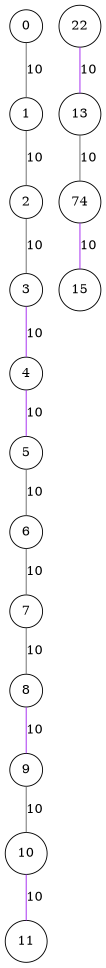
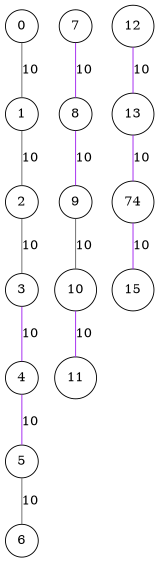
(80, 26) -> (133, 26)
(80, 158) -> (133, 158)
(26, 572) -> none
(26, 651) -> (76, 70)
